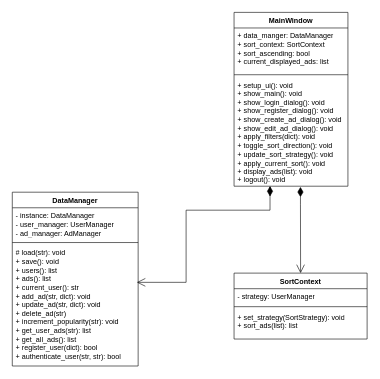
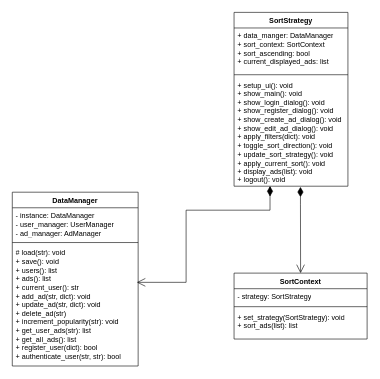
(291, 21) -> (291, 21)
(281, 297) -> (283, 297)
